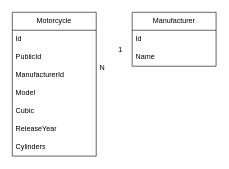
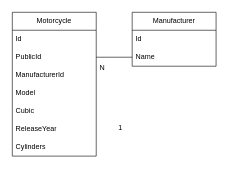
(120, 50) -> (120, 128)
none -> (114, 57)
